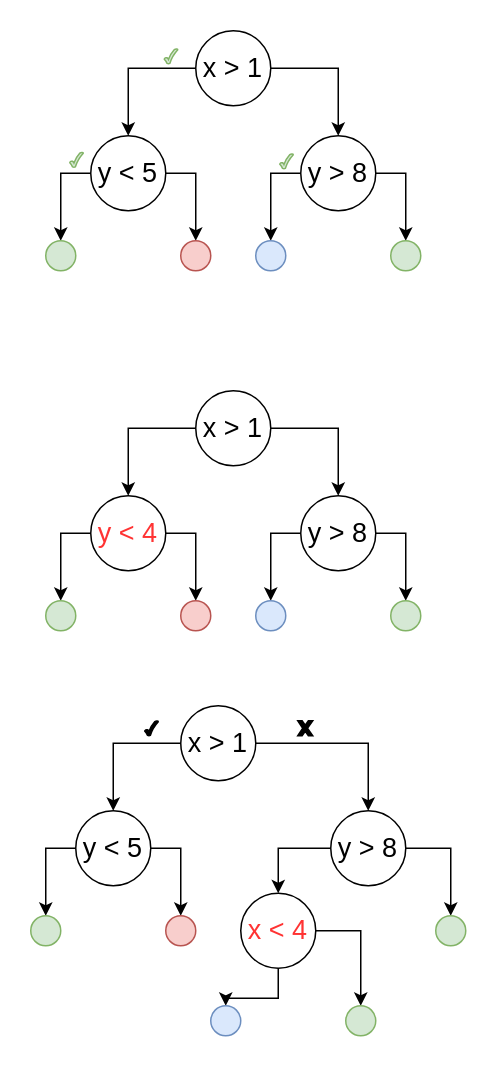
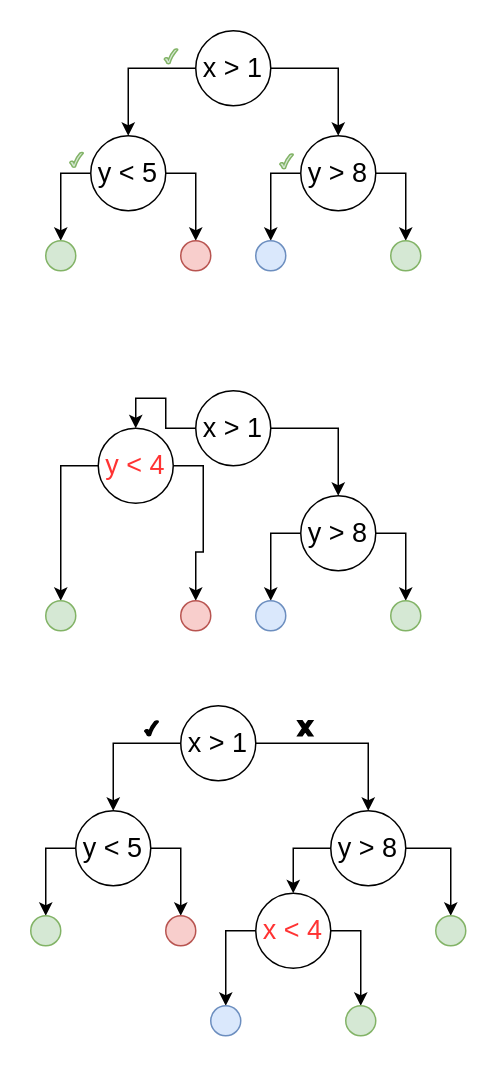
(128, 533) -> (136, 466)
(278, 931) -> (293, 931)
